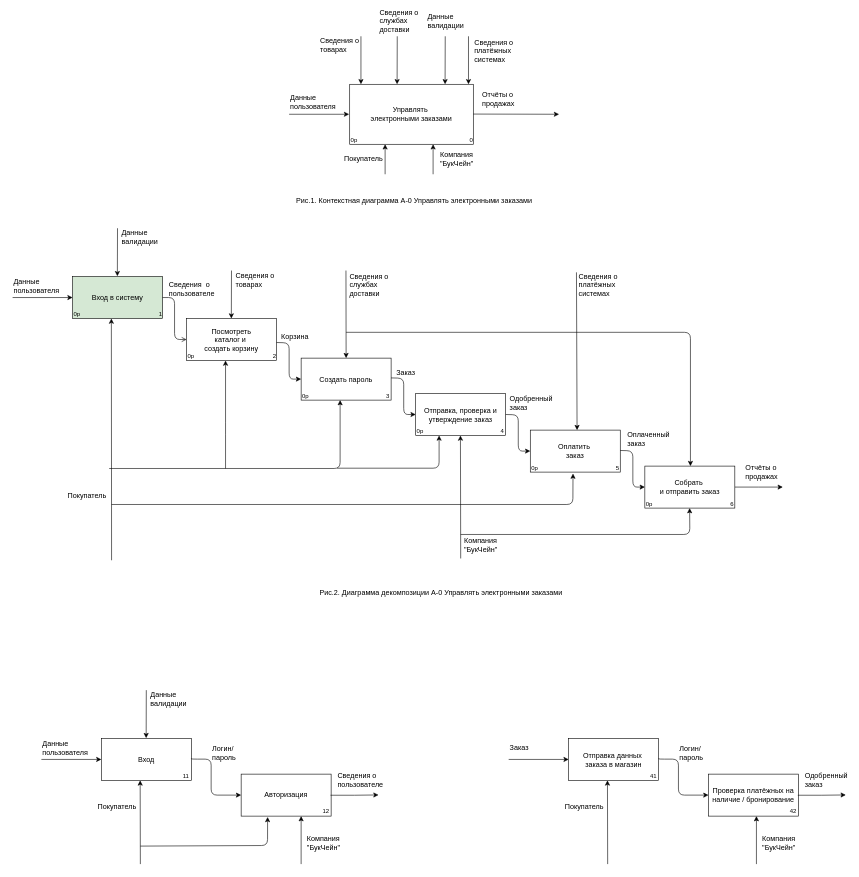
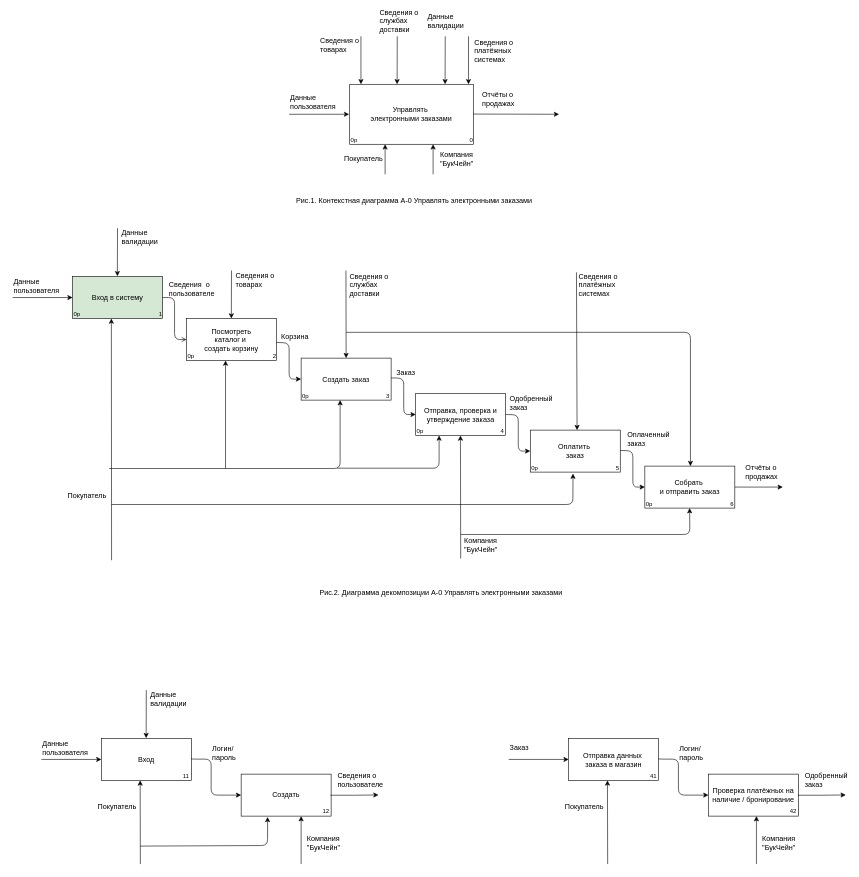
(346, 380) -> (346, 380)
(461, 415) -> (461, 415)
(286, 795) -> (286, 795)
